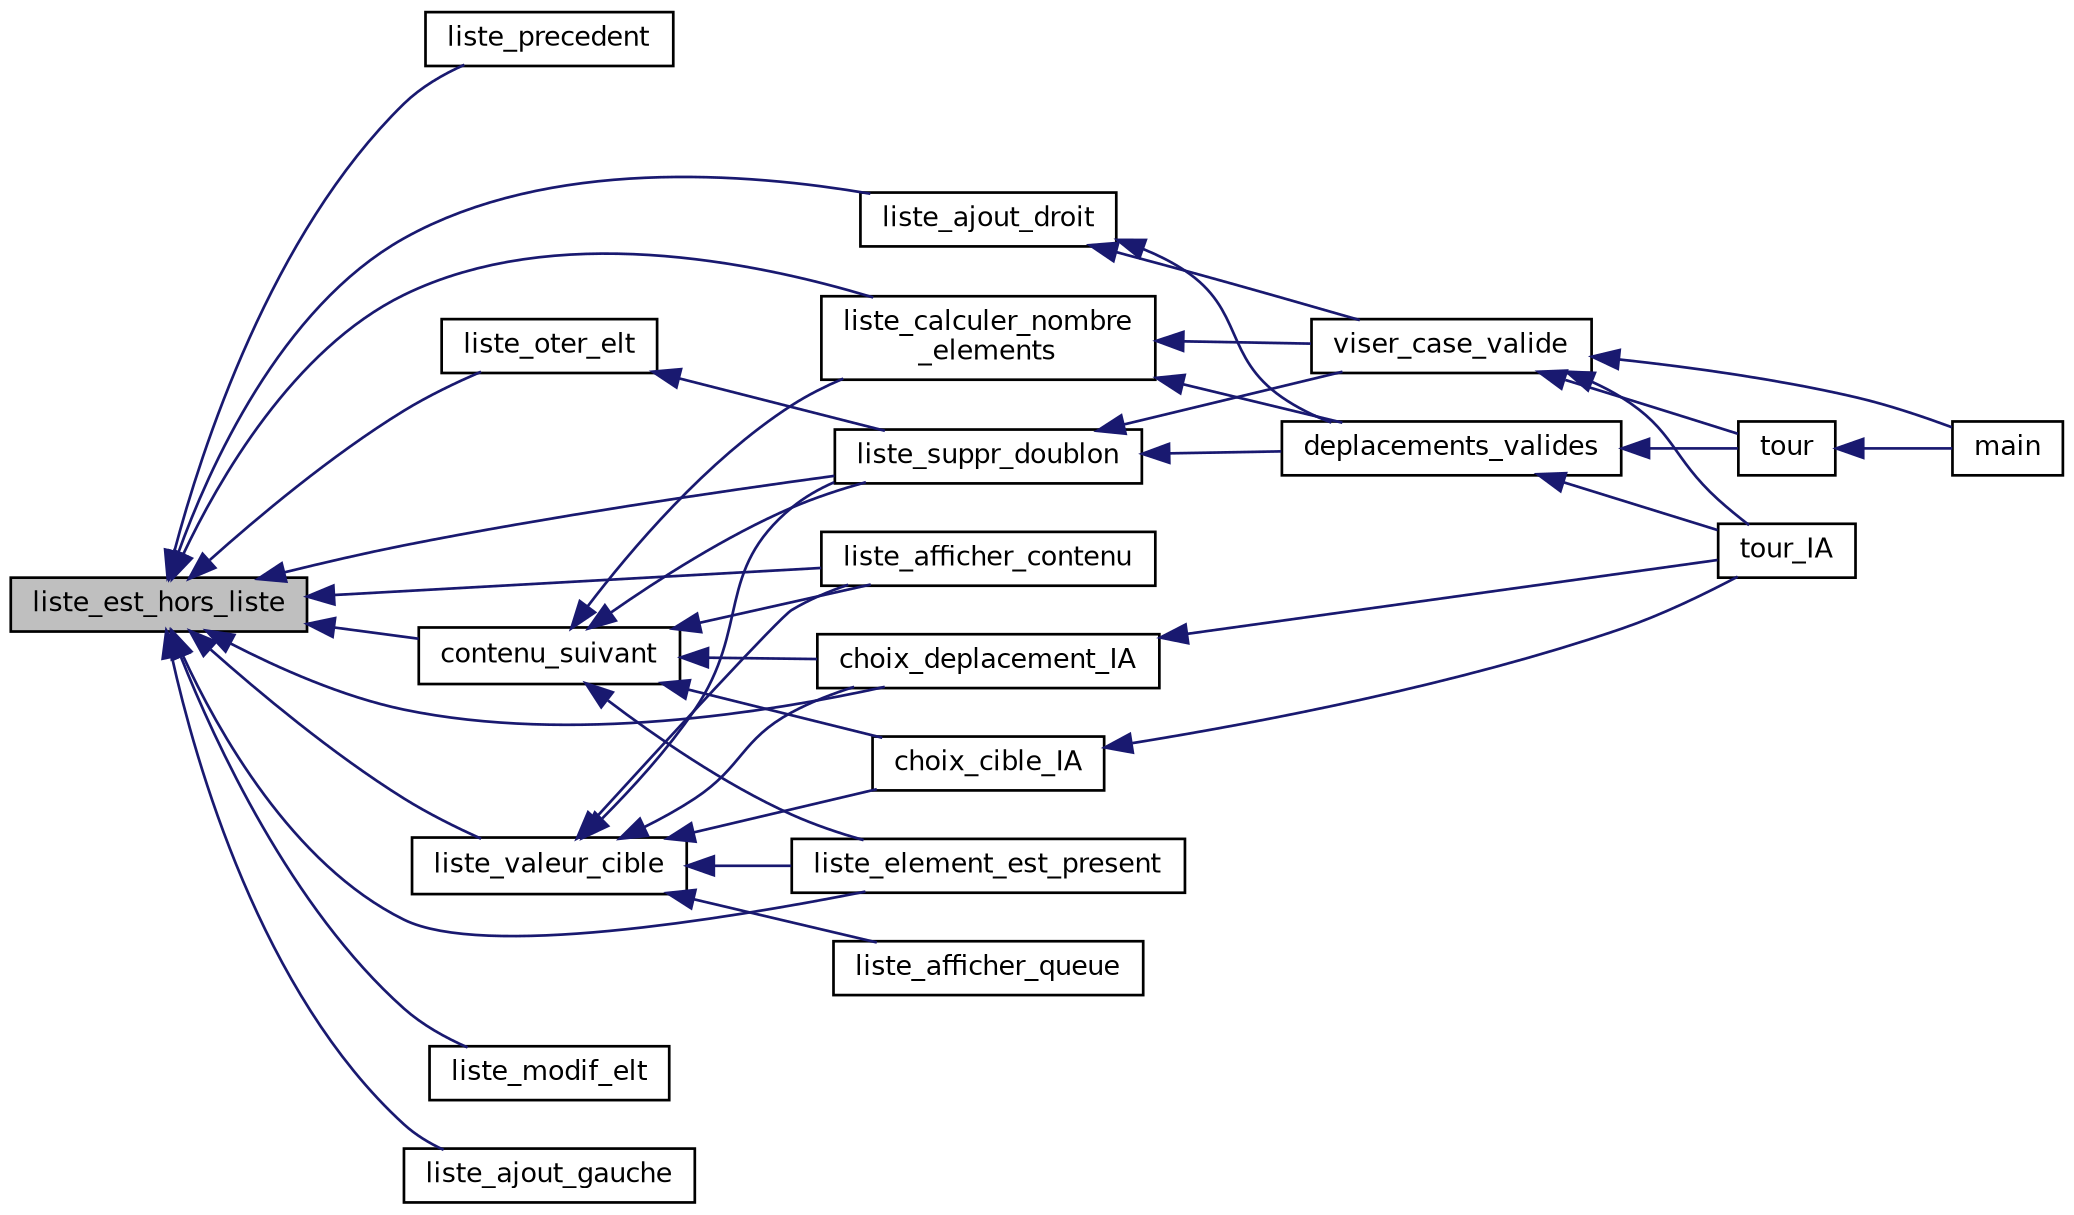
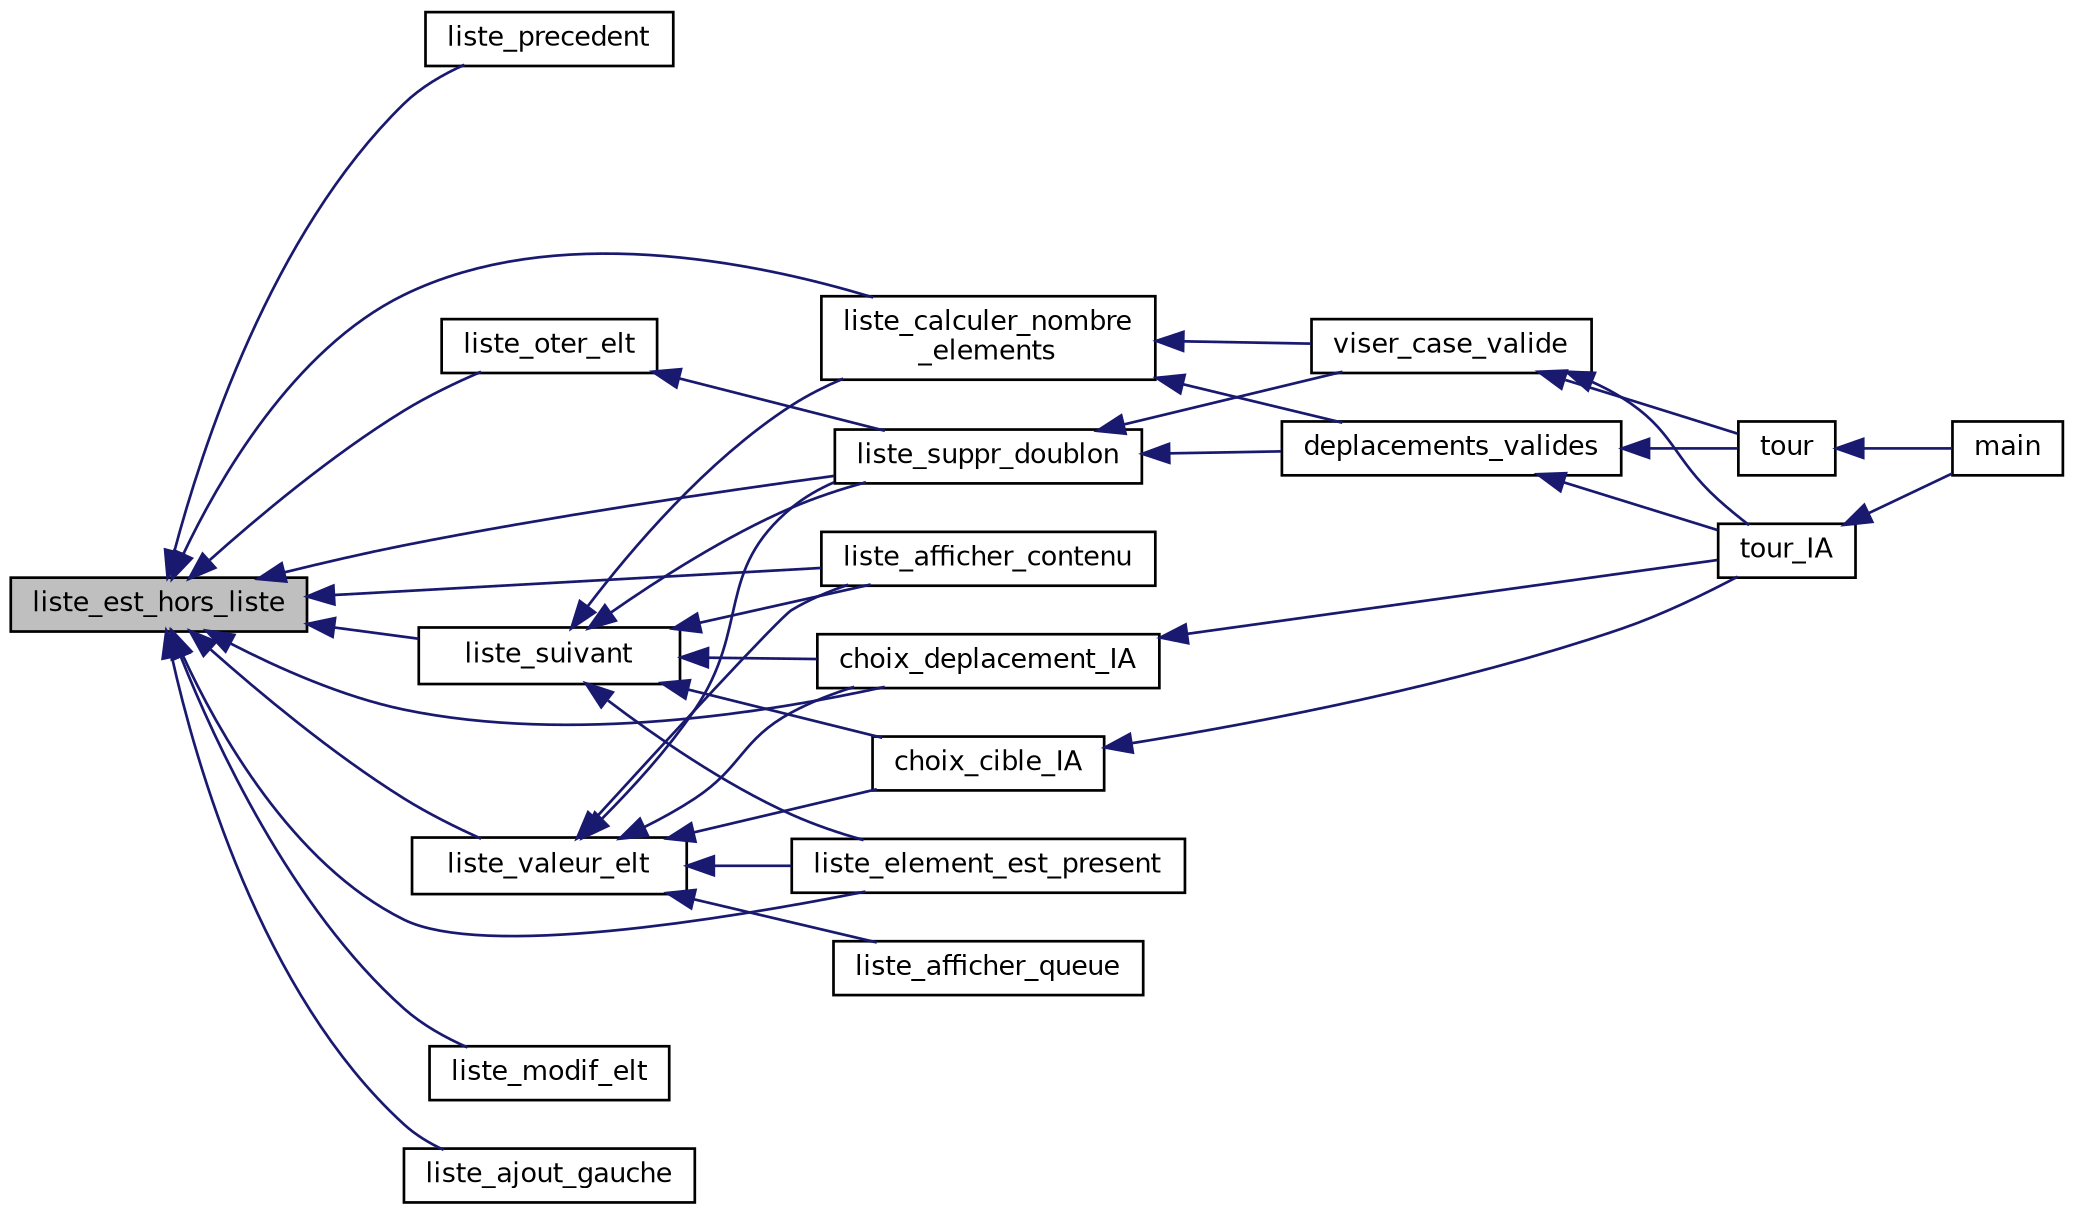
(988, 219) -> none
(1788, 383) -> (1910, 493)
(549, 656) -> (549, 656)
(549, 866) -> (549, 866)
